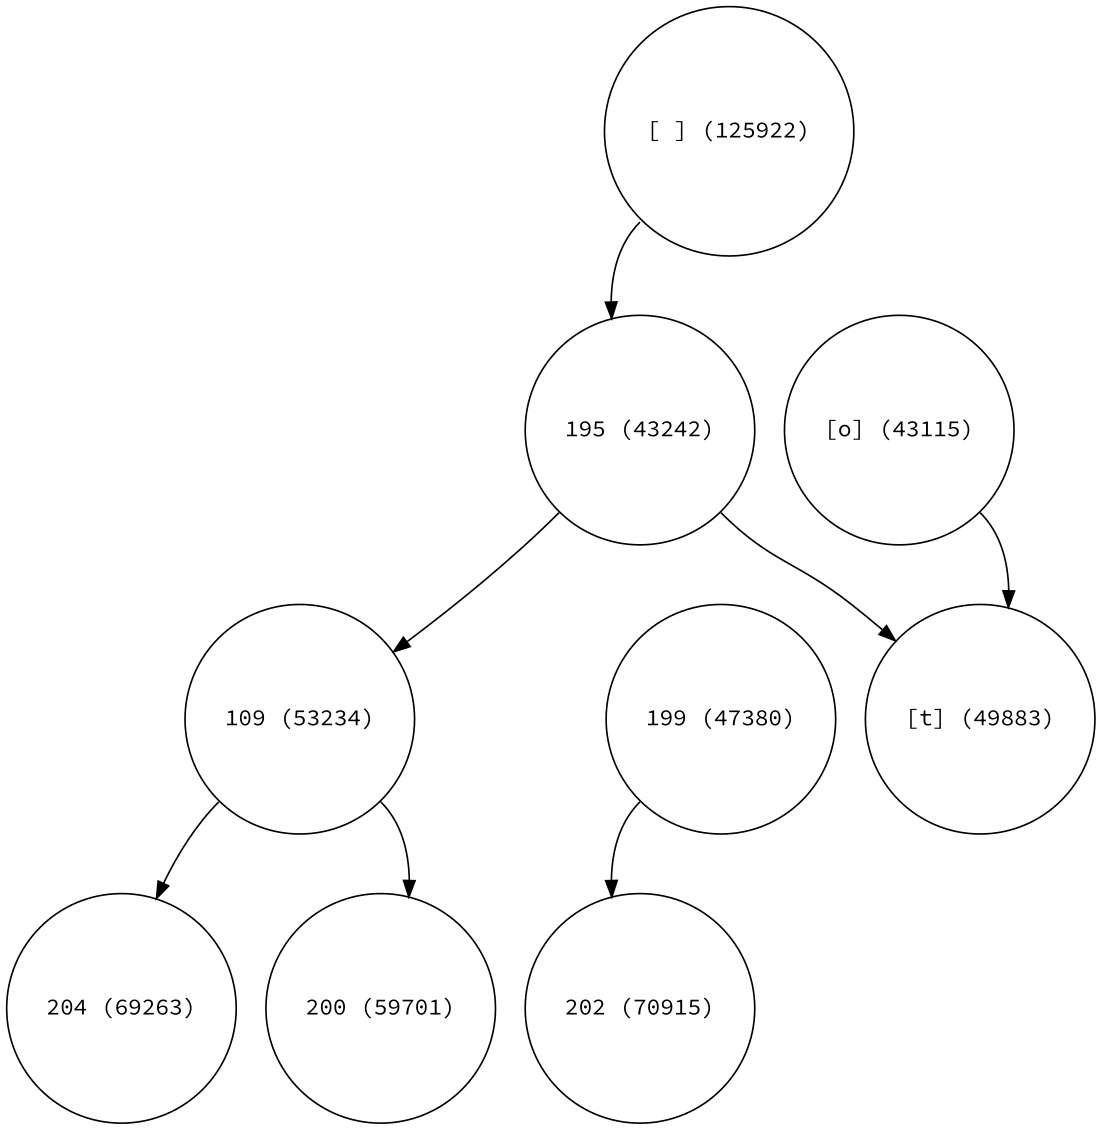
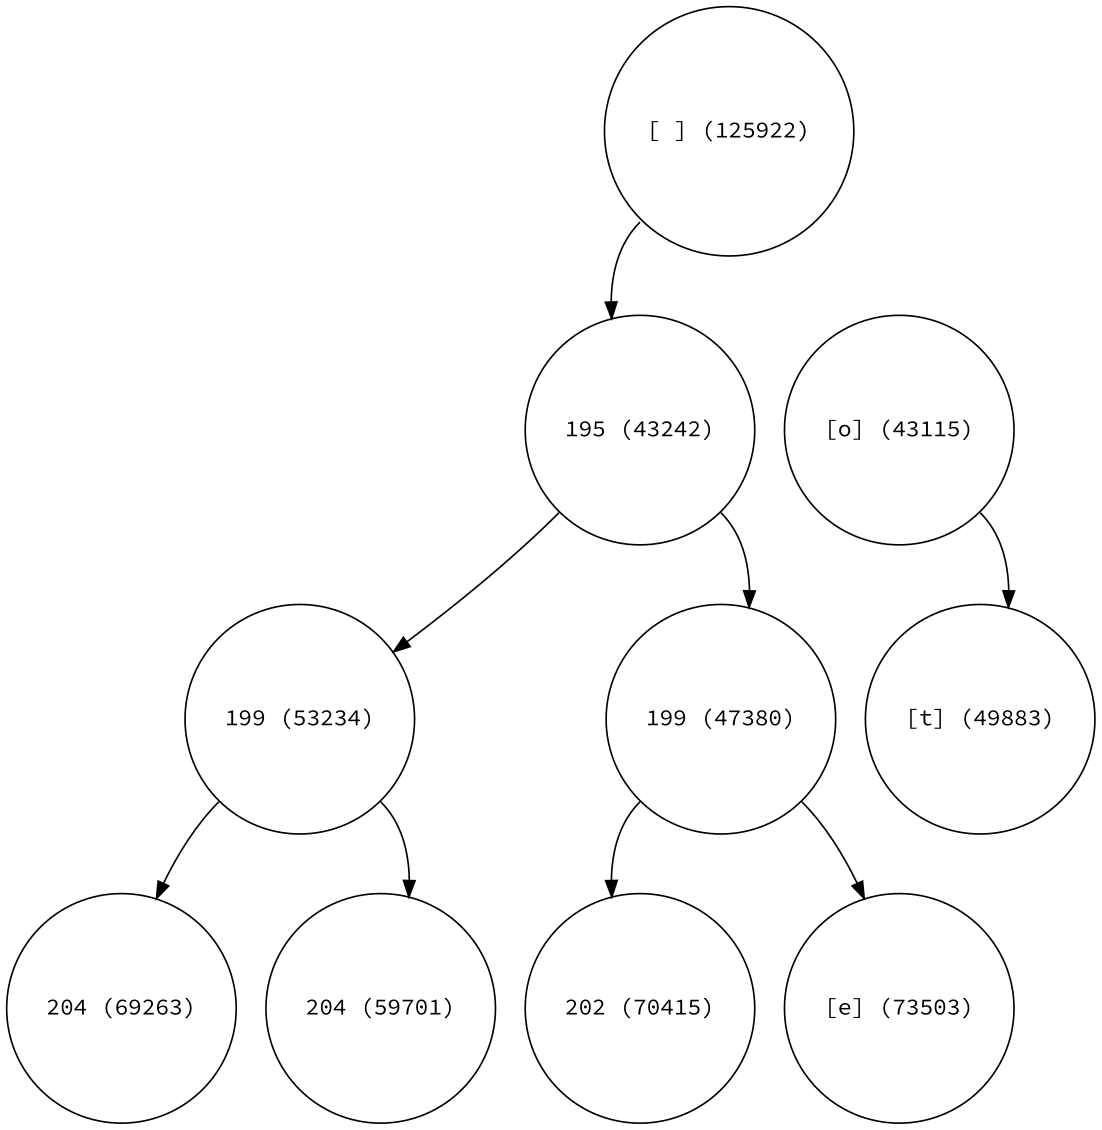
(802, 571) -> (743, 549)
(300, 719) -> (300, 719)
(381, 1008) -> (381, 1008)
(640, 1008) -> (640, 1008)
none -> (899, 1008)
